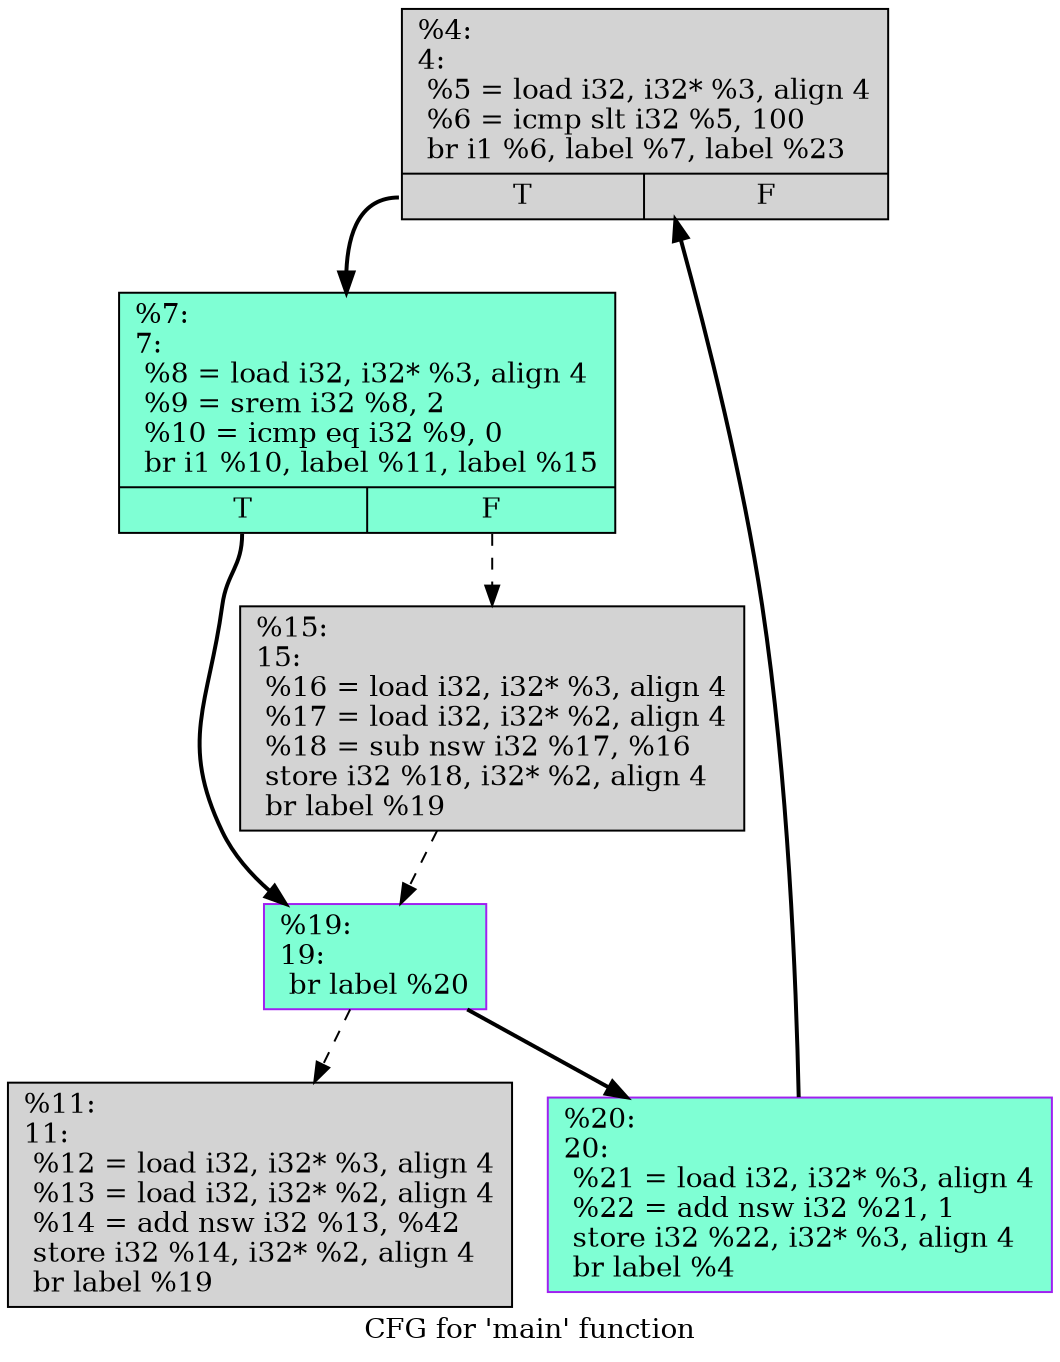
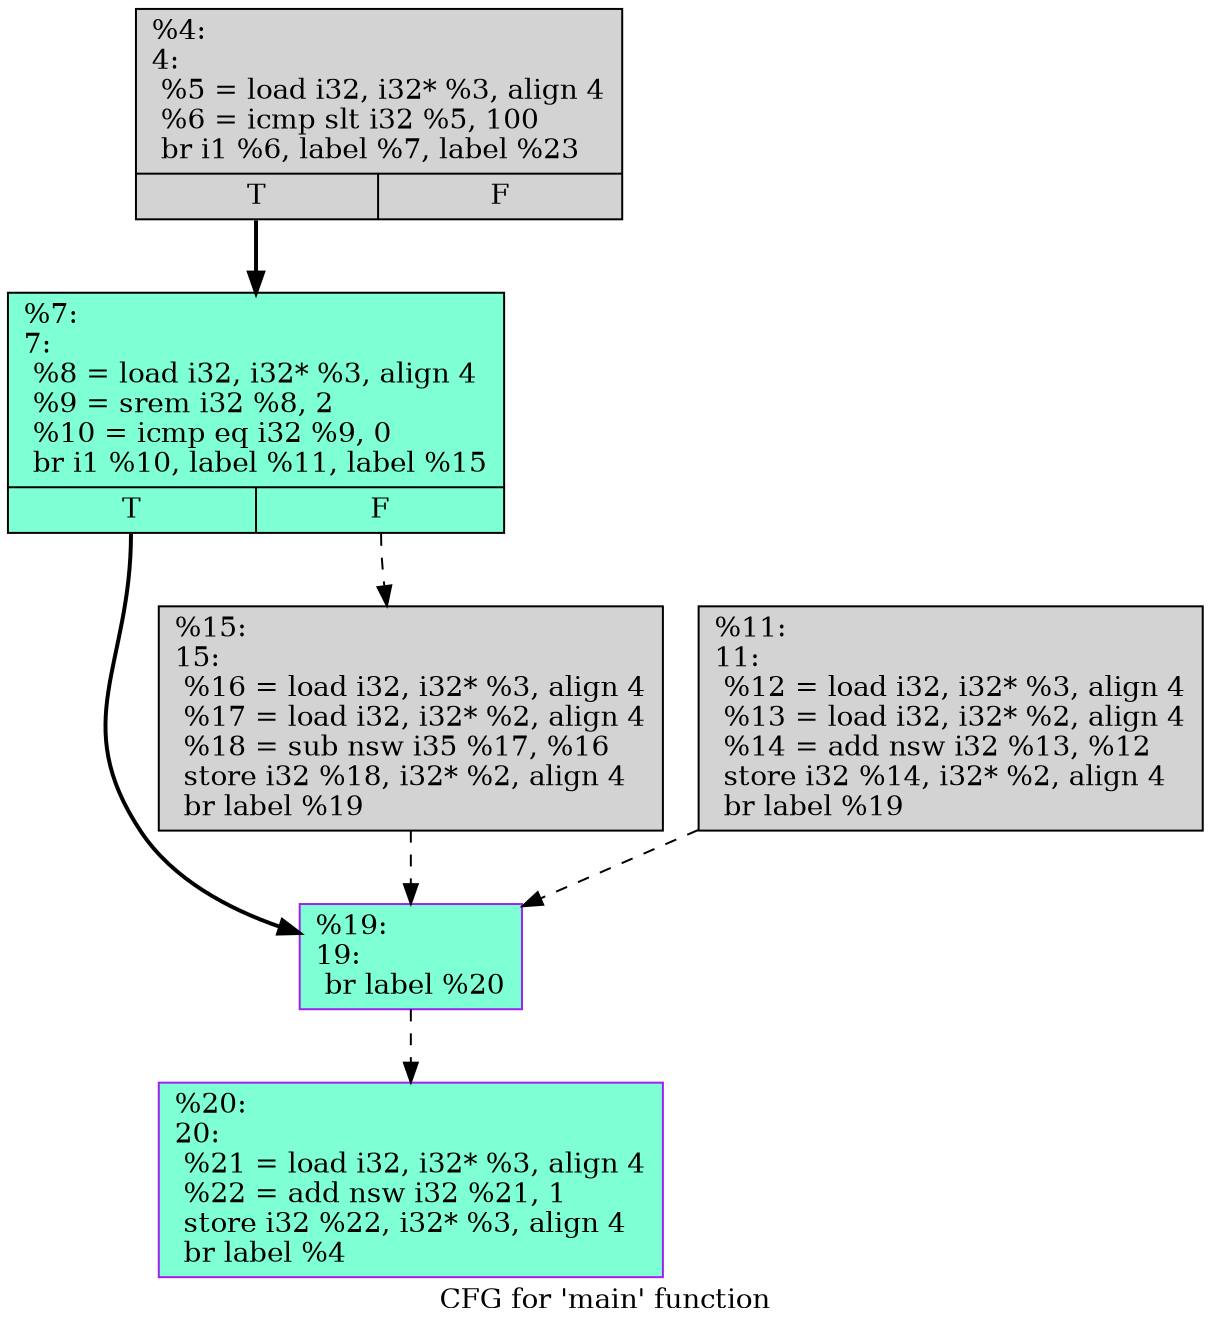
(770, 664) -> none
(474, 747) -> (393, 747)
(337, 1037) -> (619, 864)
(538, 1048) -> (411, 1036)
(242, 1224) -> (933, 747)
